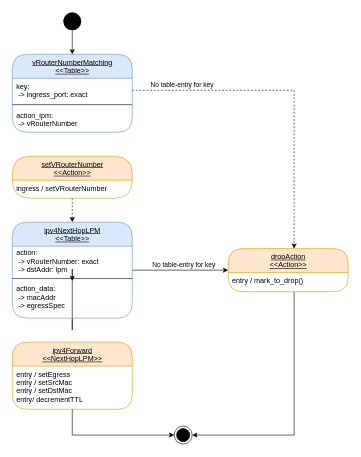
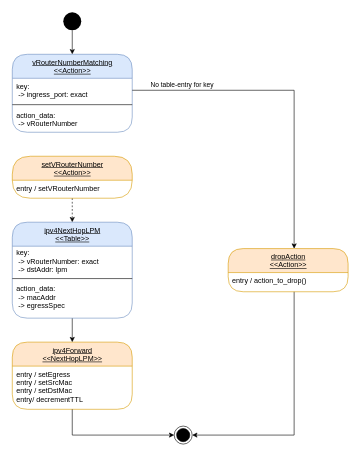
(73, 67) -> (73, 67)
(291, 90) -> (291, 90)
(36, 115) -> (39, 115)
(66, 188) -> (63, 188)
(28, 253) -> (23, 253)
(191, 270) -> none
(72, 272) -> (72, 336)
(275, 281) -> (278, 281)
